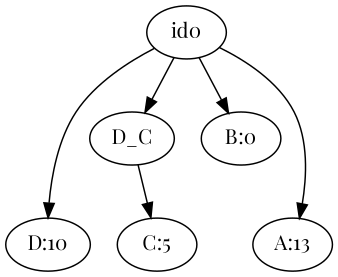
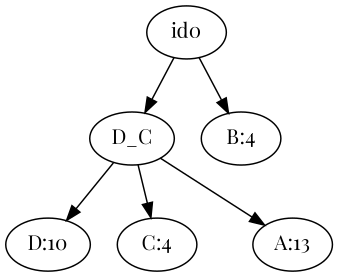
(78, 109) -> (95, 186)
(292, 109) -> (206, 188)
(241, 139) -> (241, 139)
(157, 245) -> (157, 245)
